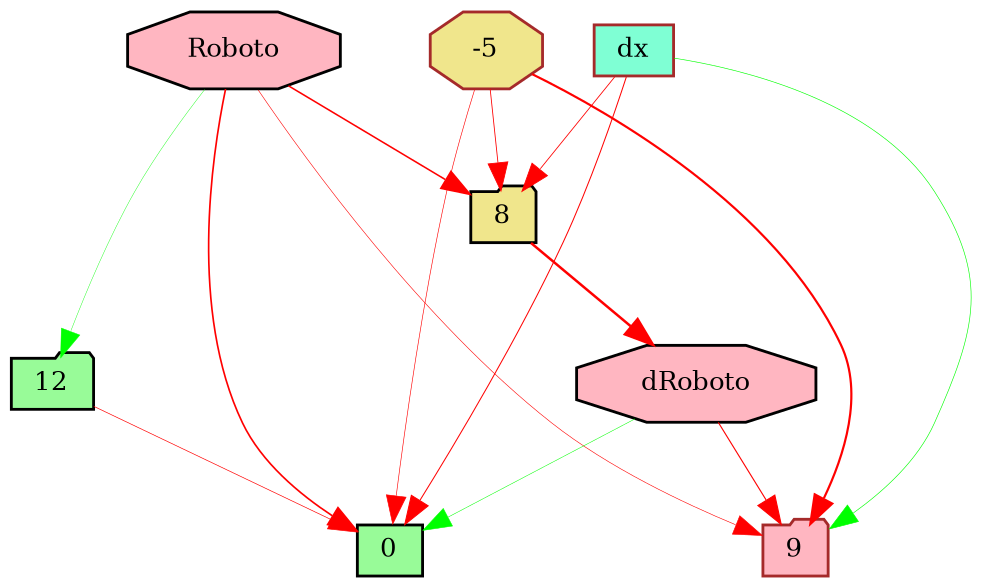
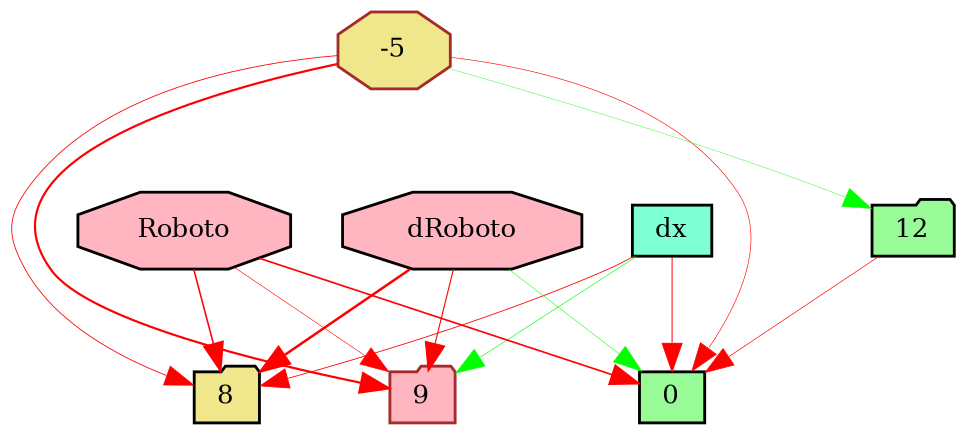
(634, 50) -> (672, 231)
(128, 204) -> (618, 119)
(581, 285) -> (348, 312)
